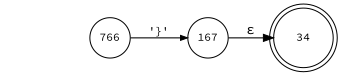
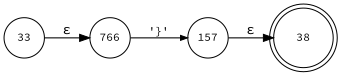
none -> (24, 38)
(208, 38) -> (208, 38)
(303, 38) -> (303, 38)
